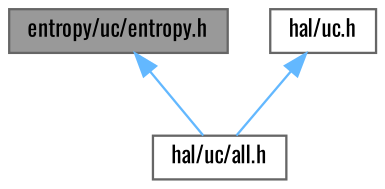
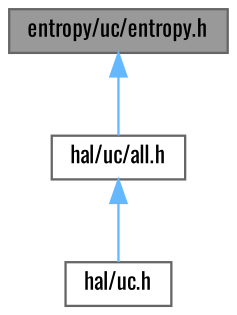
(264, 103) -> (118, 233)
